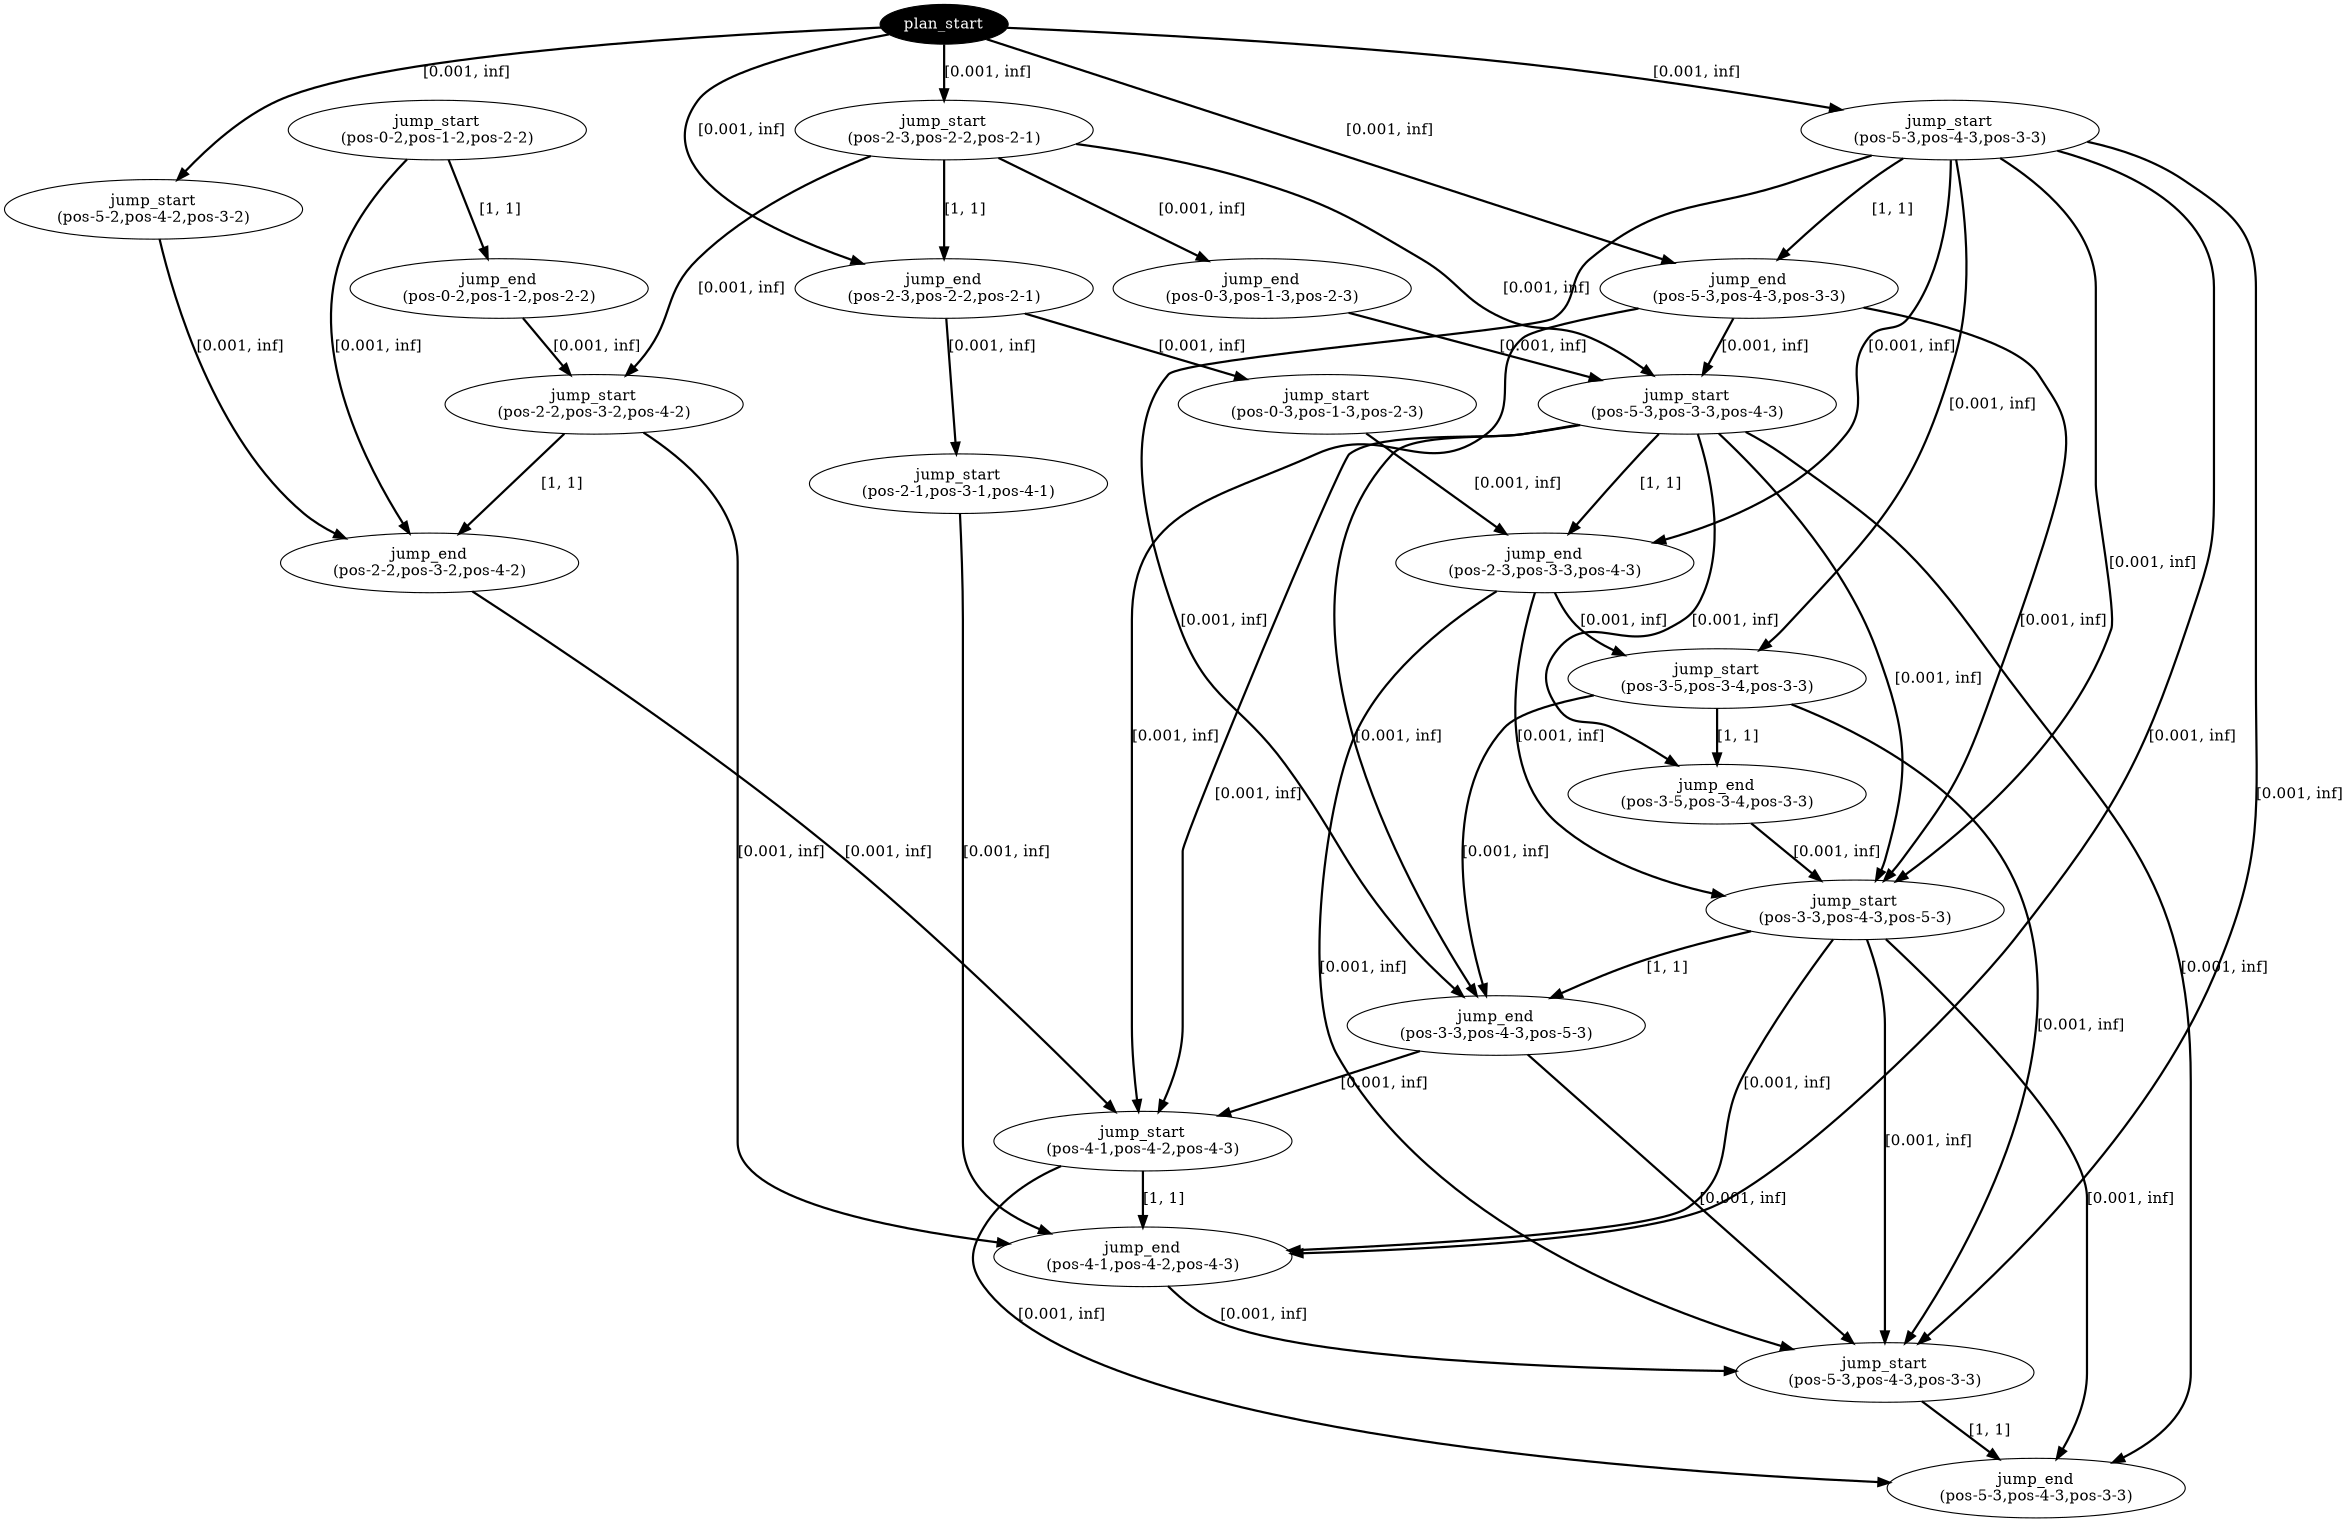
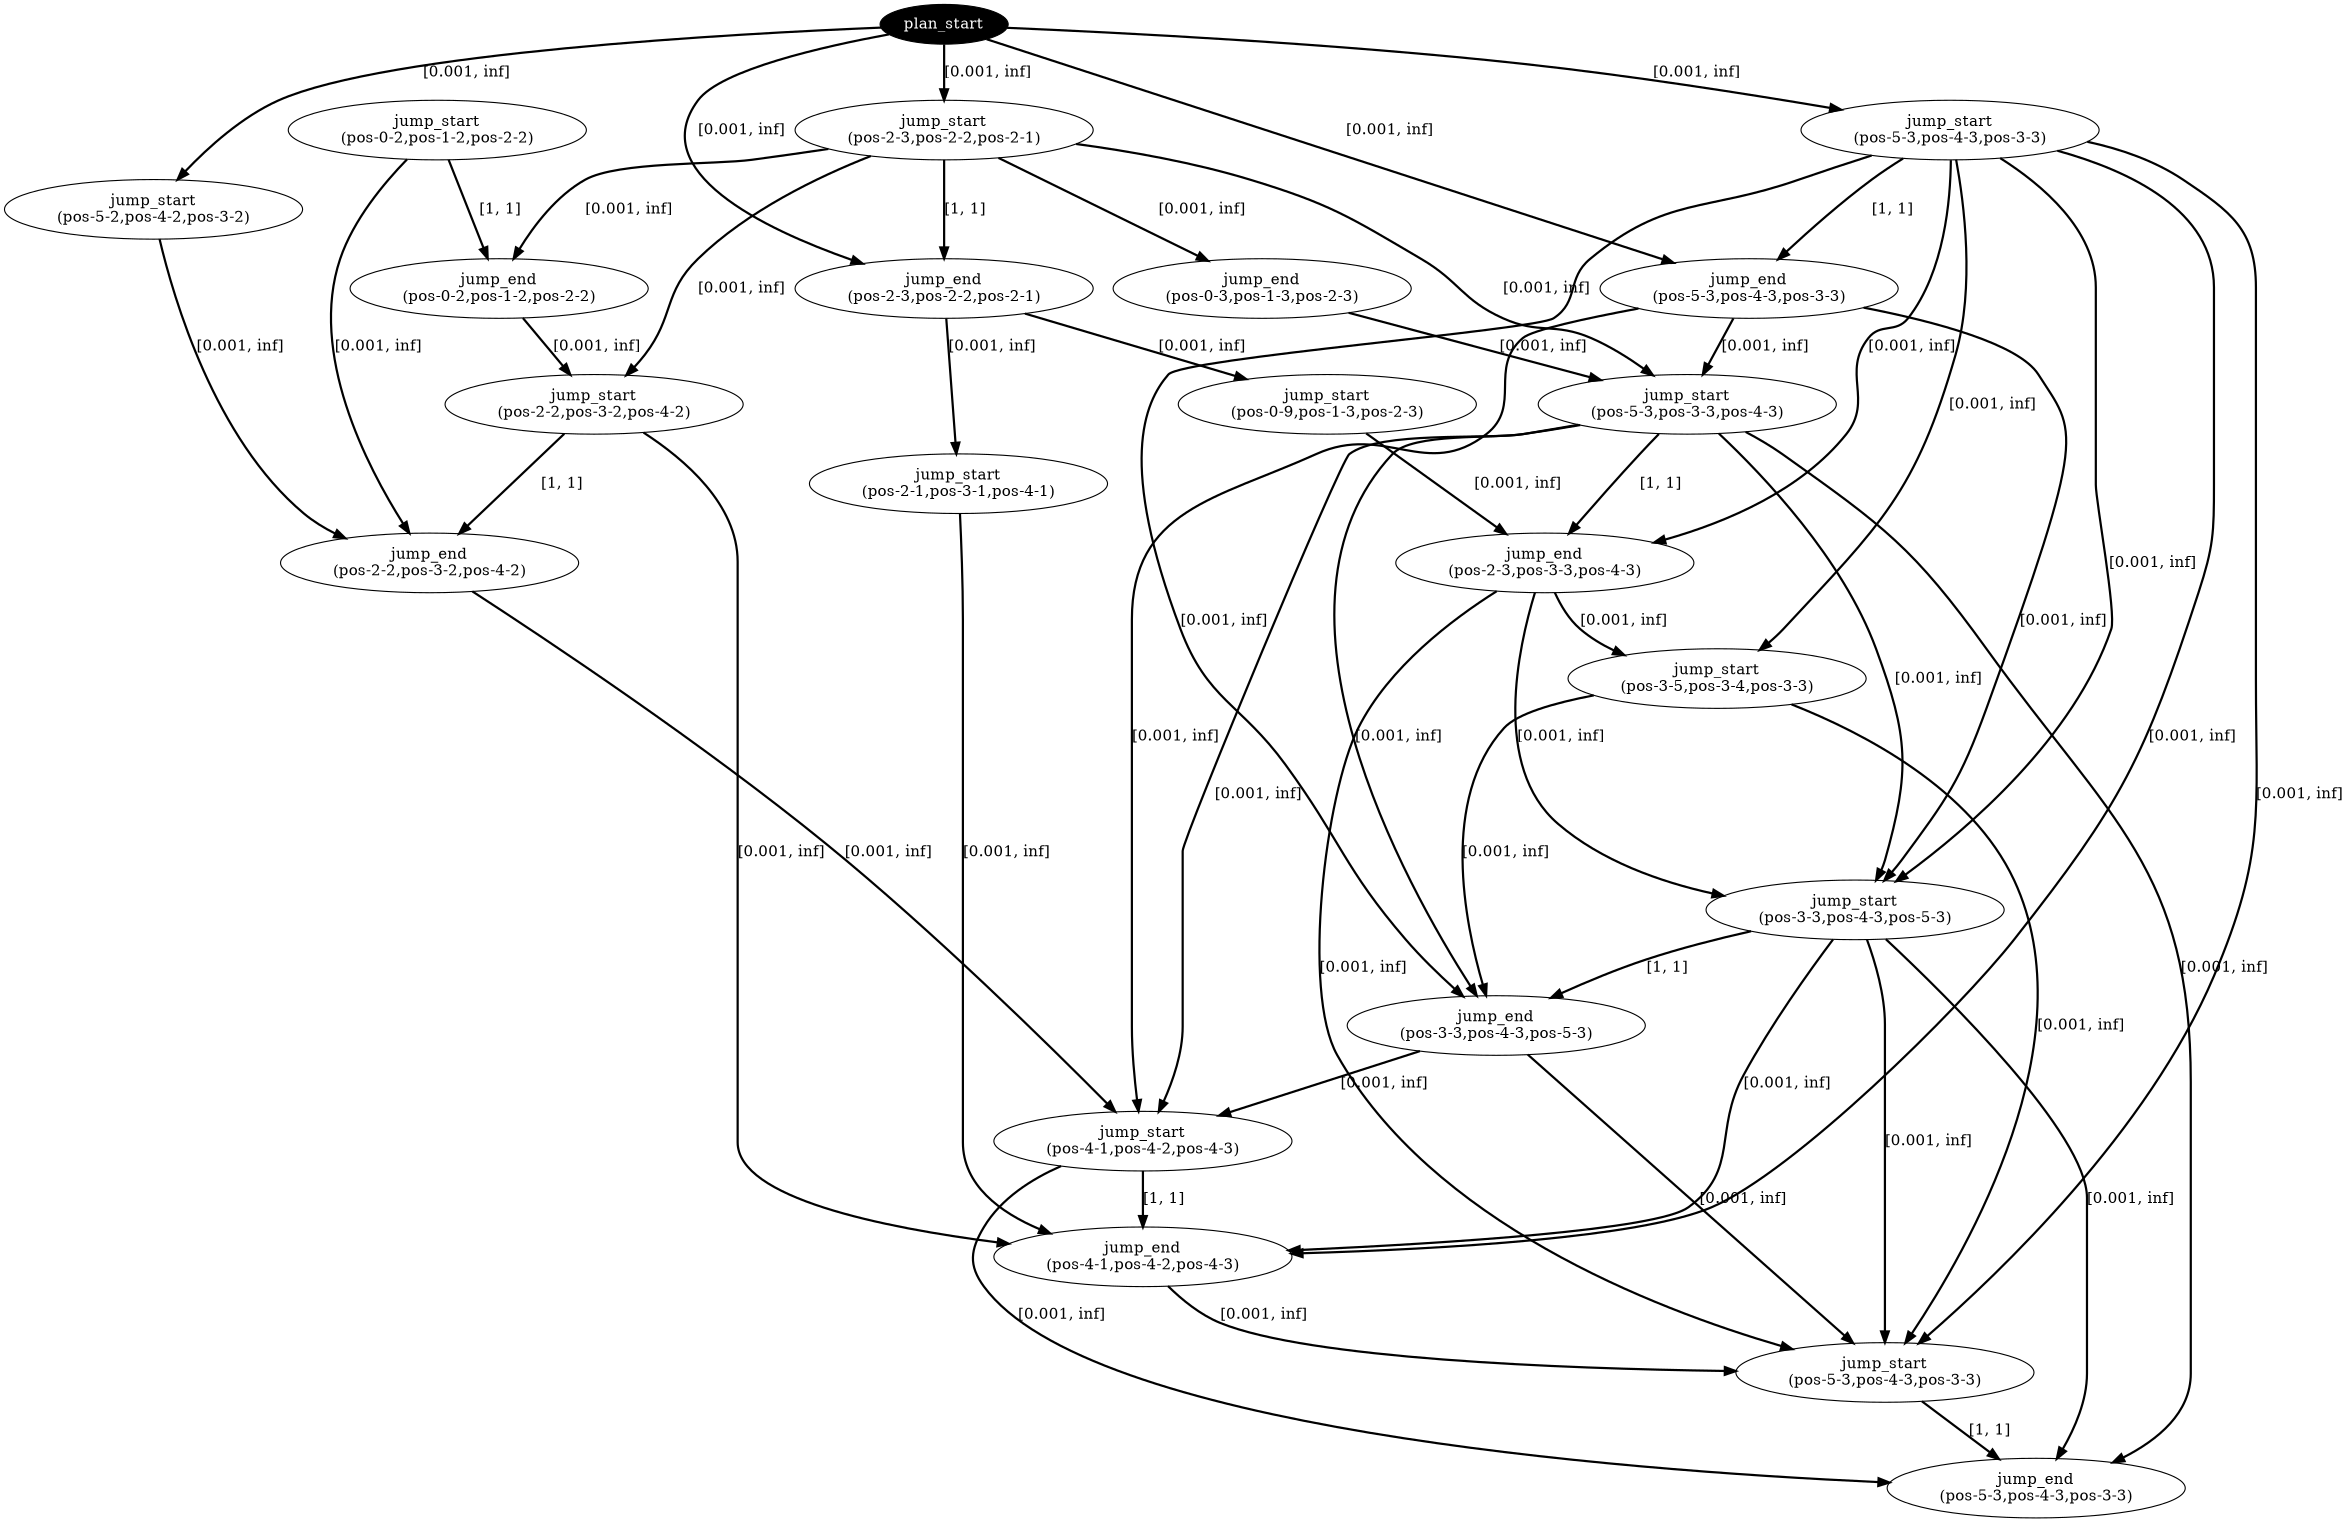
none -> (658, 165)
(1327, 404) -> (1327, 404)
(1717, 794) -> none
